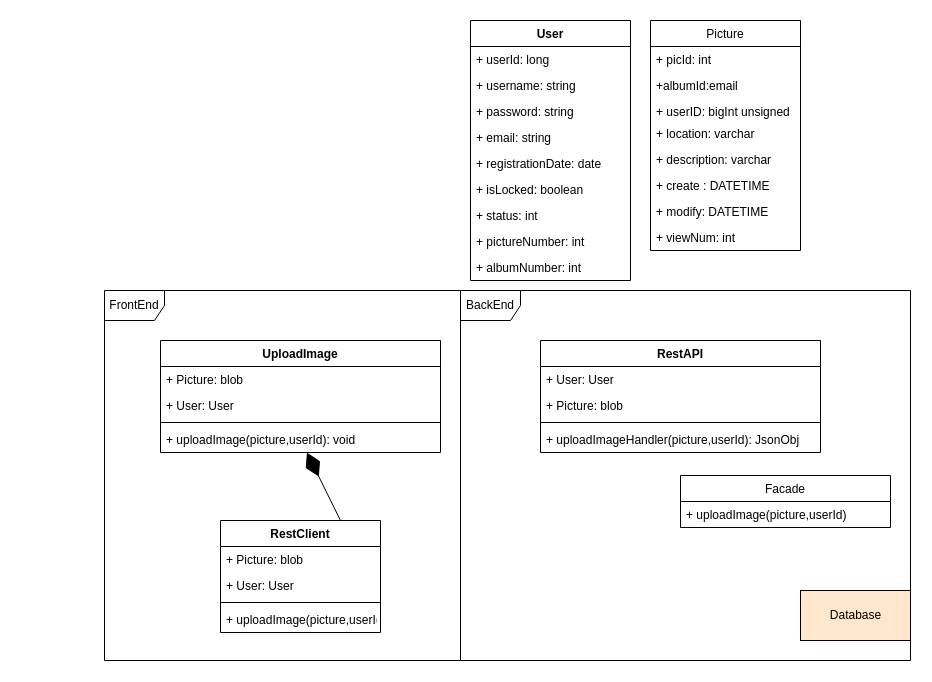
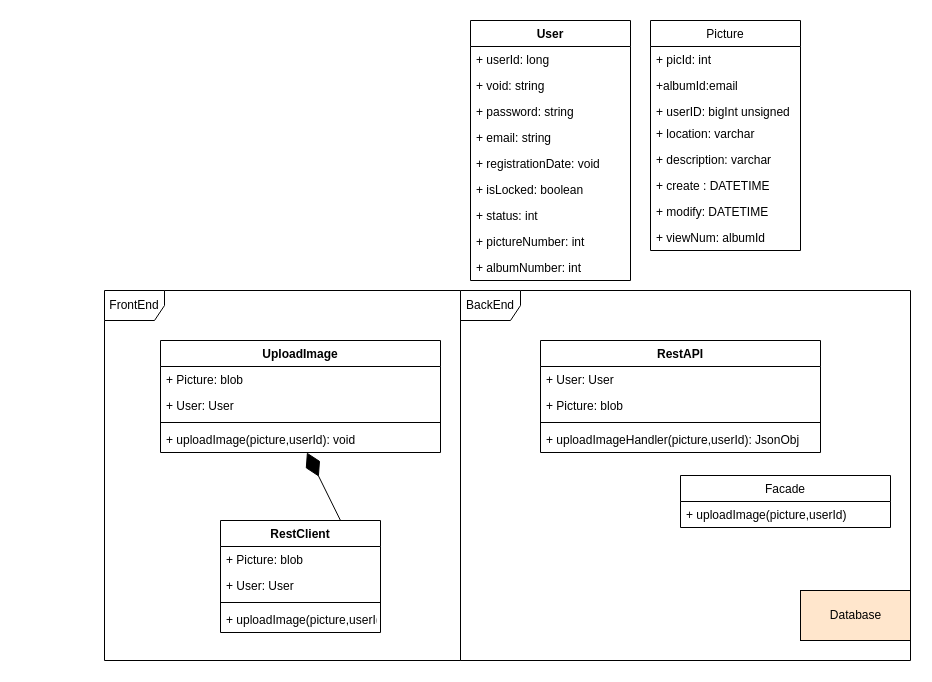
(530, 86) -> (515, 86)
(549, 164) -> (547, 164)
(695, 238) -> (709, 238)
